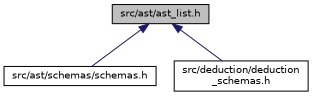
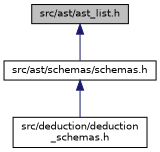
(201, 45) -> (80, 104)
